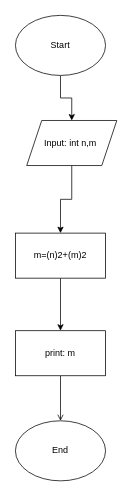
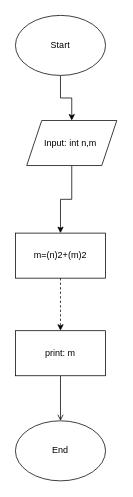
(60, 300) -> (60, 300)
